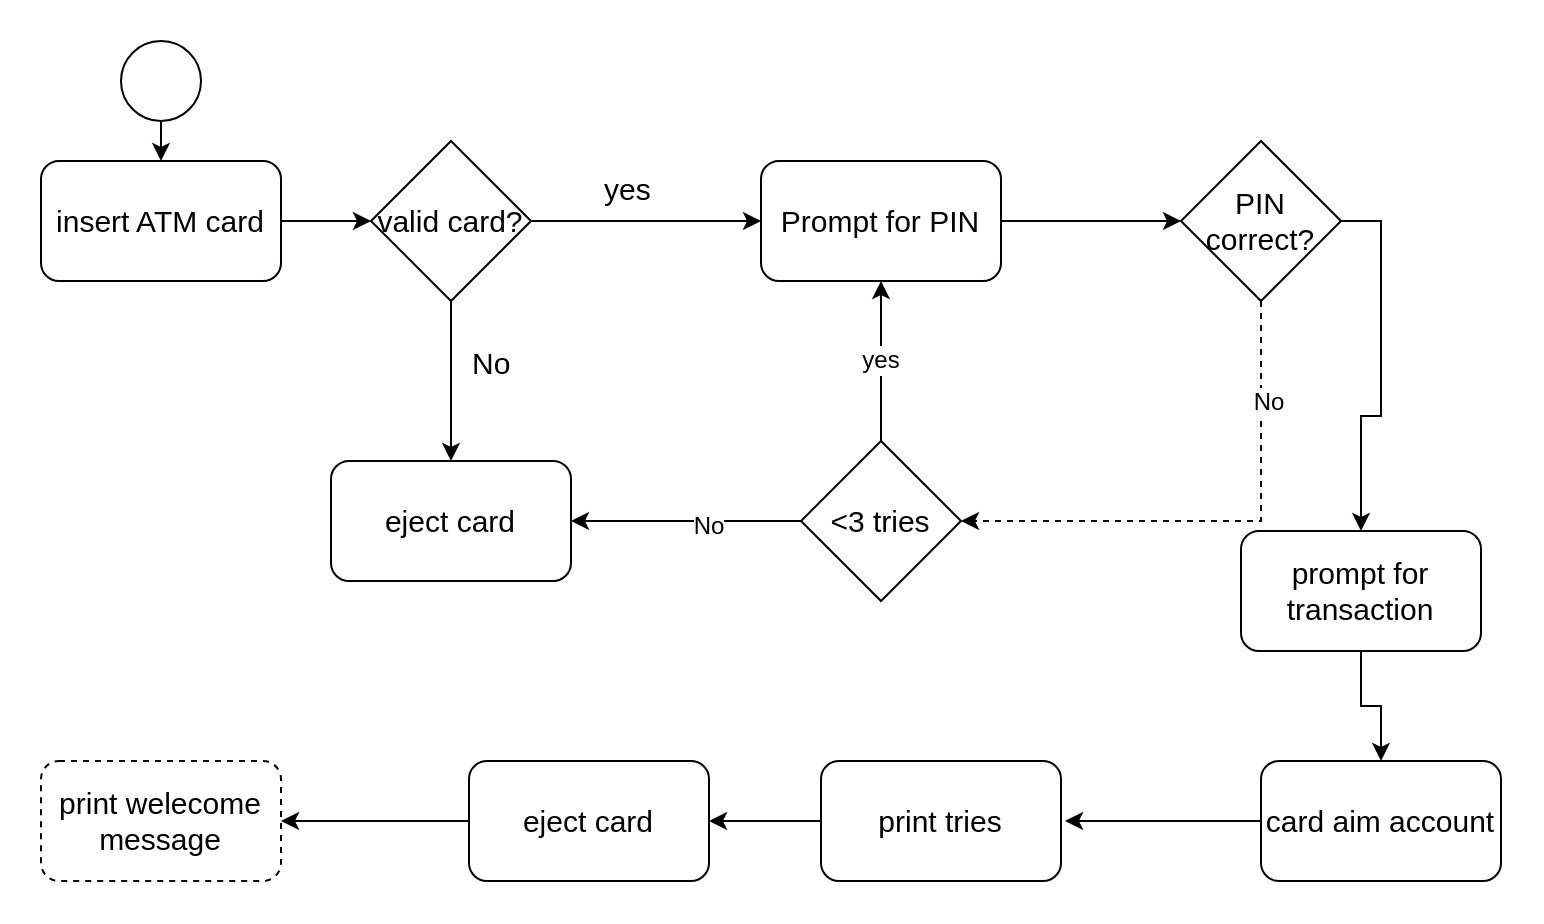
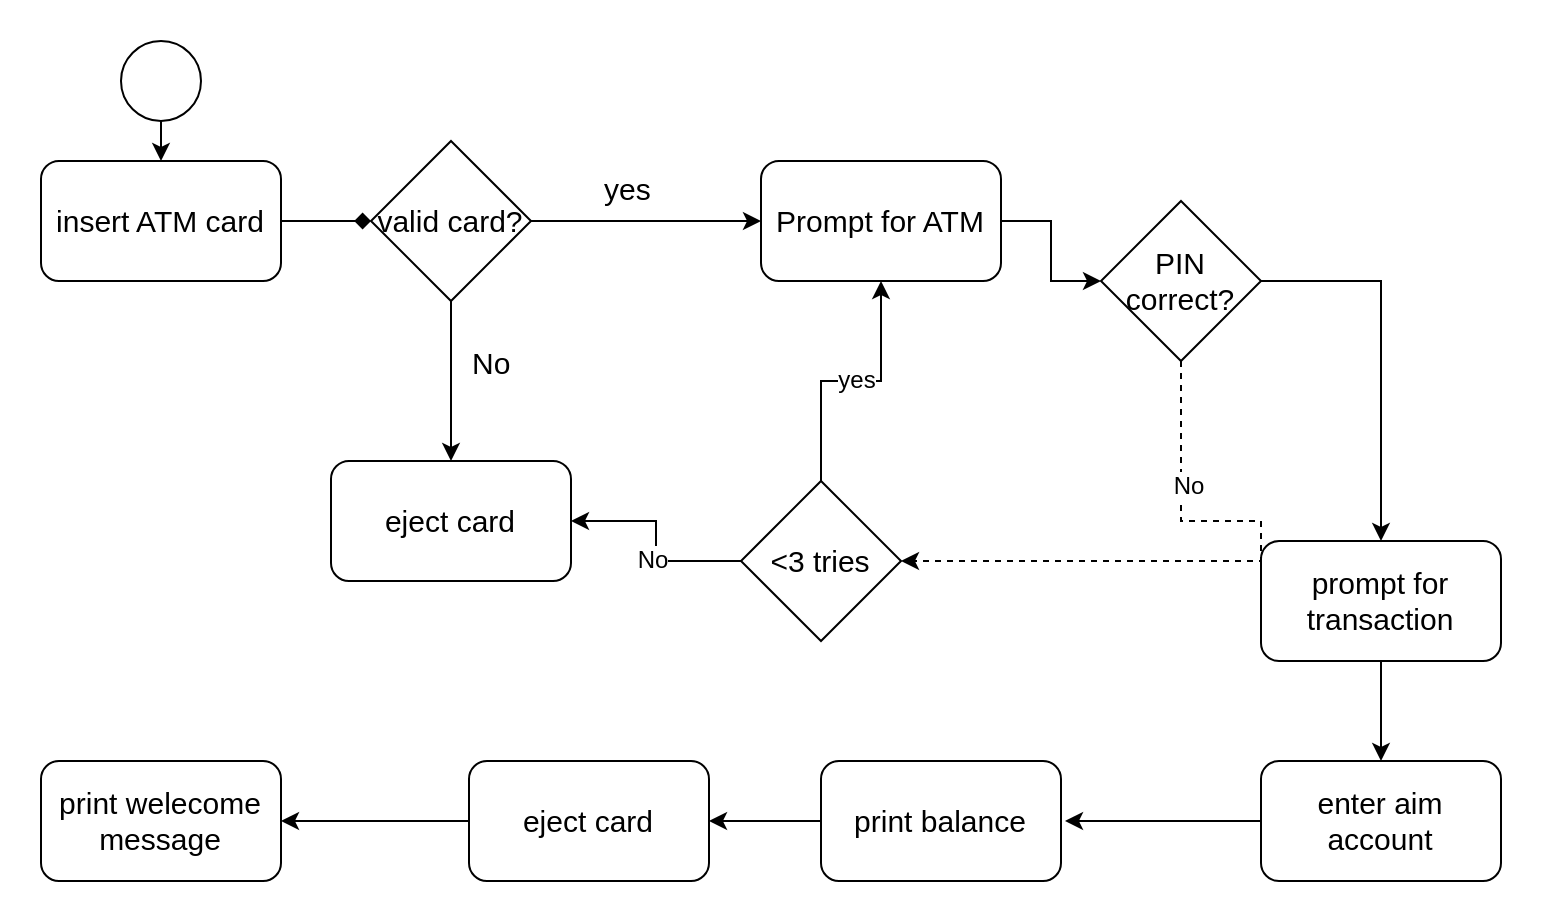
(355, 221) -> (354, 221)
(881, 221) -> (881, 221)
(1261, 221) -> (1181, 281)
(881, 521) -> (821, 561)
(1361, 591) -> (1381, 601)
(161, 821) -> (161, 821)
(941, 821) -> (941, 821)
(1381, 821) -> (1381, 821)
